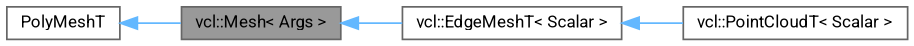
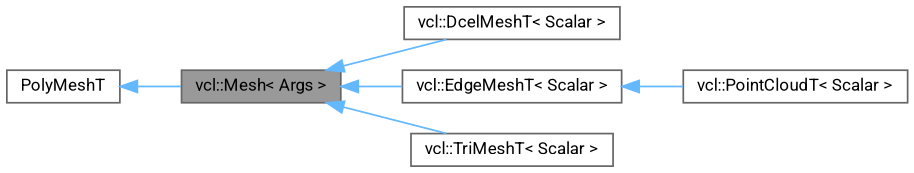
none -> (512, 23)
none -> (512, 150)
